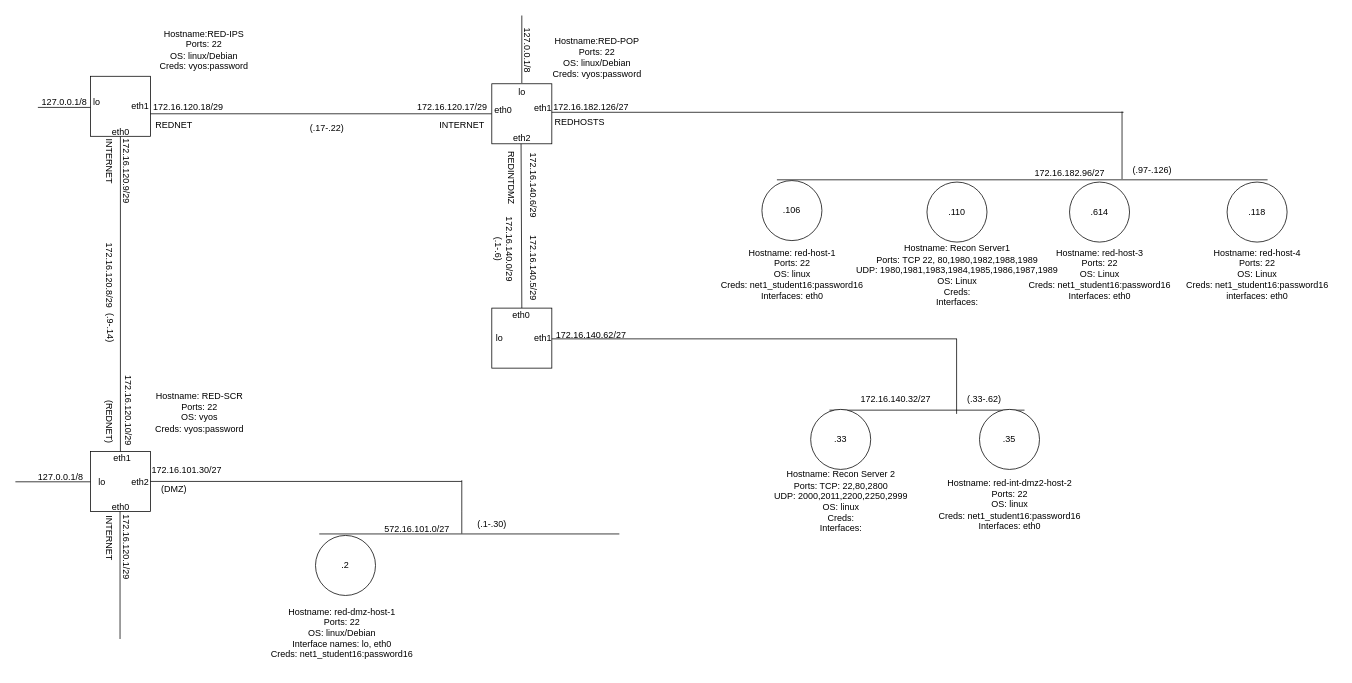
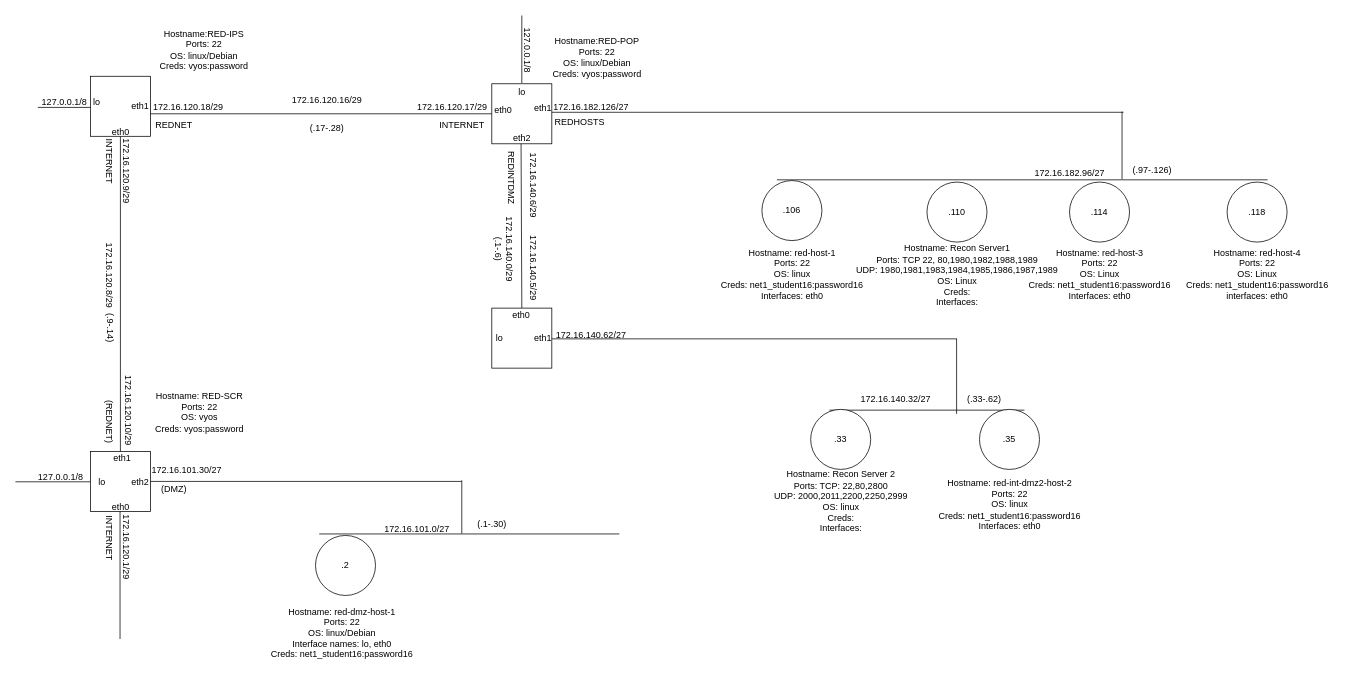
none -> (327, 100)
(327, 129) -> (327, 129)
(1099, 212) -> (1099, 212)
(417, 529) -> (417, 529)
